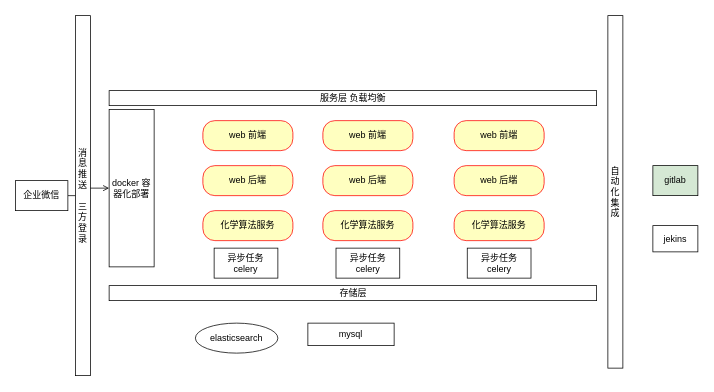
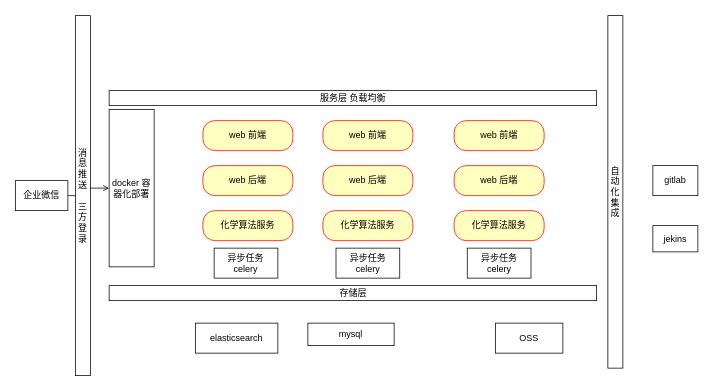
(675, 180) -> (675, 180)
(237, 338) -> (237, 338)
none -> (529, 338)
